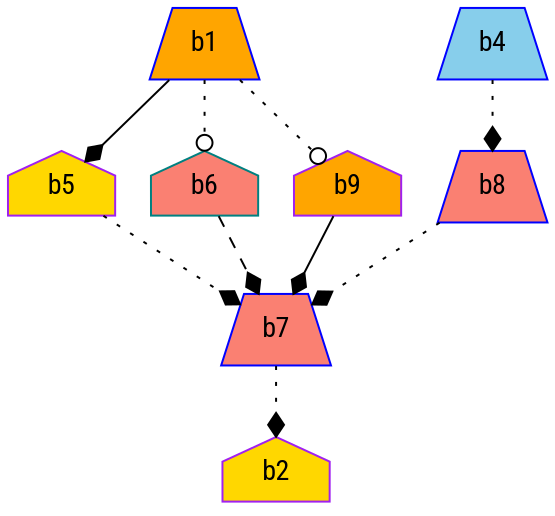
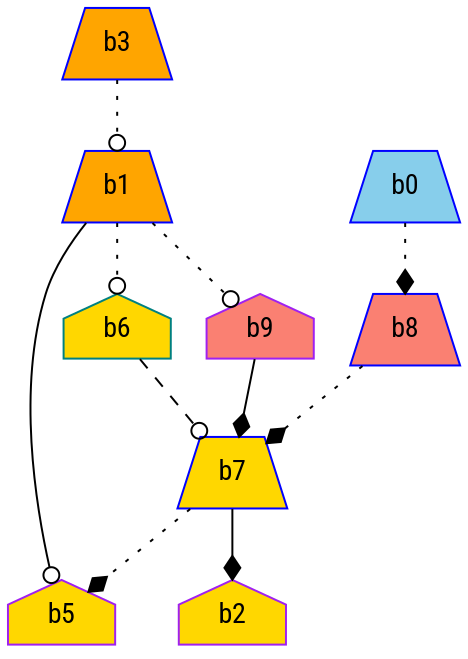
none -> (117, 44)
(493, 44) -> (405, 187)
(136, 112) -> (31, 390)
(205, 187) -> (117, 330)
(348, 187) -> (260, 330)
(233, 244) -> (167, 392)
(162, 254) -> (149, 543)
(276, 330) -> (232, 473)
(276, 389) -> (232, 532)
